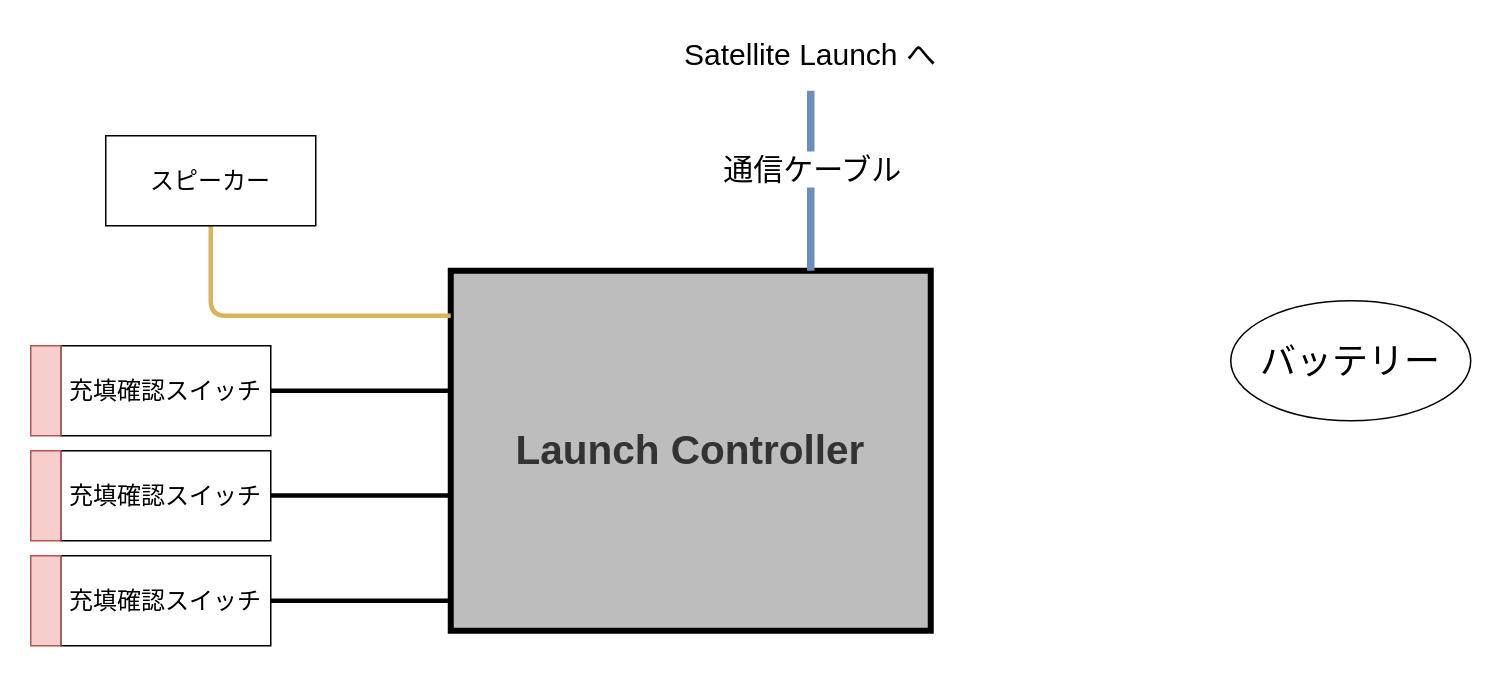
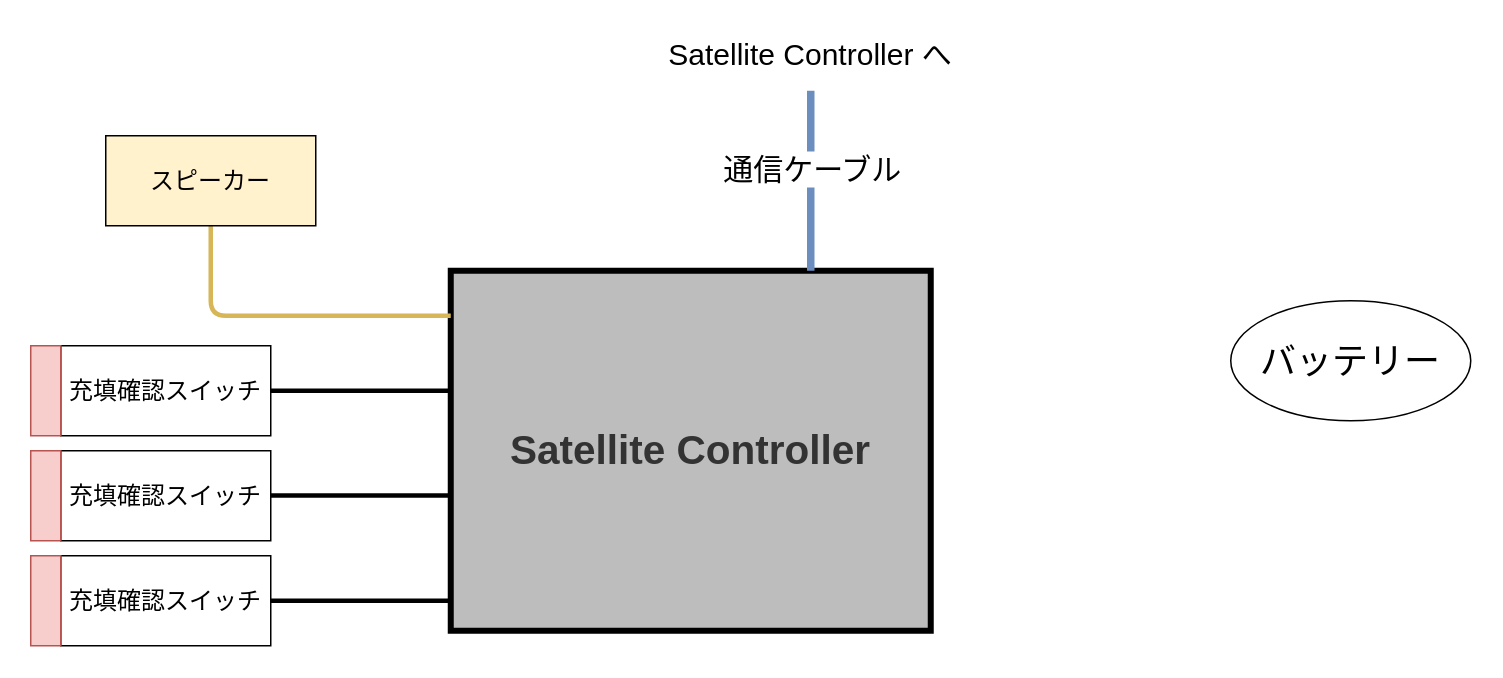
(811, 53) -> (811, 53)
(211, 181) -> (211, 181)
(691, 451) -> (691, 451)
